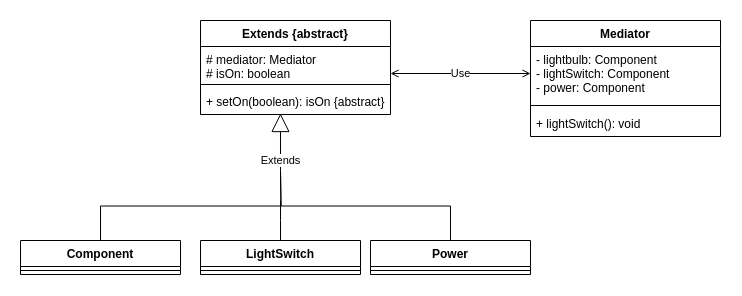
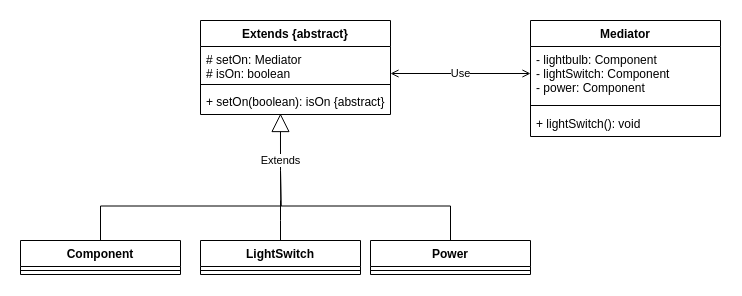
(265, 60) -> (257, 60)
